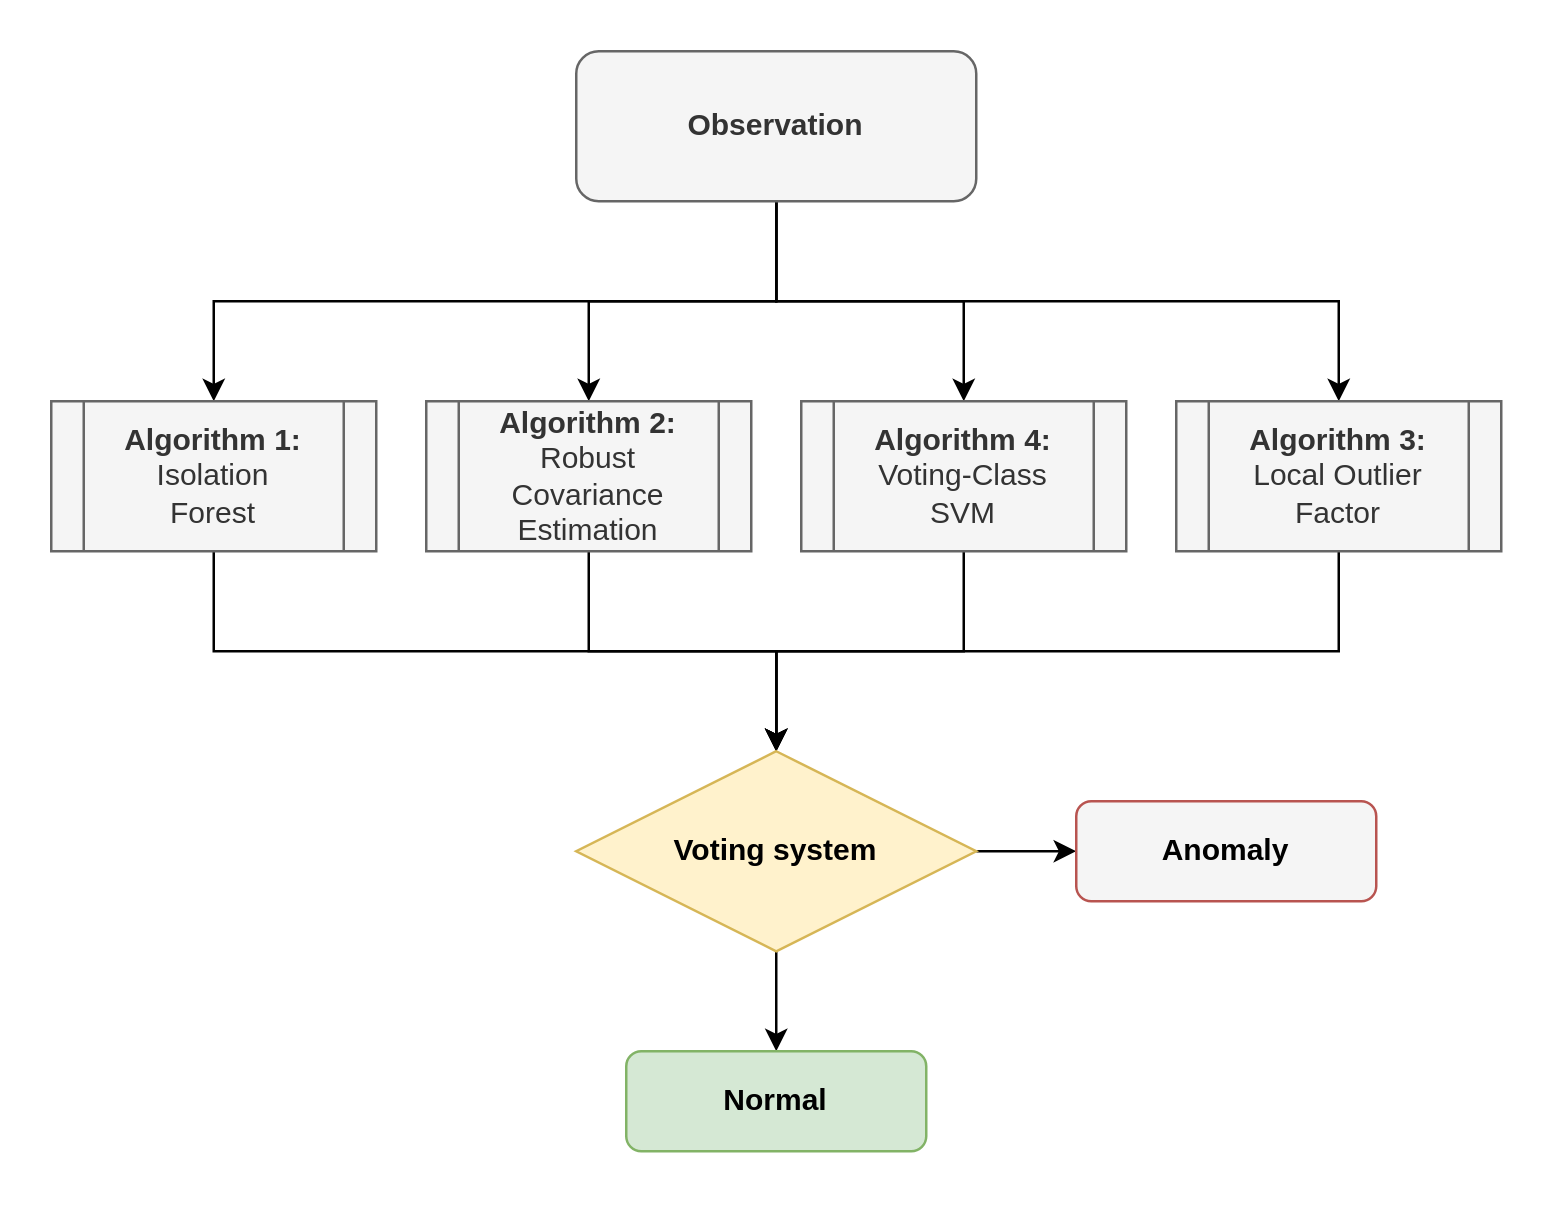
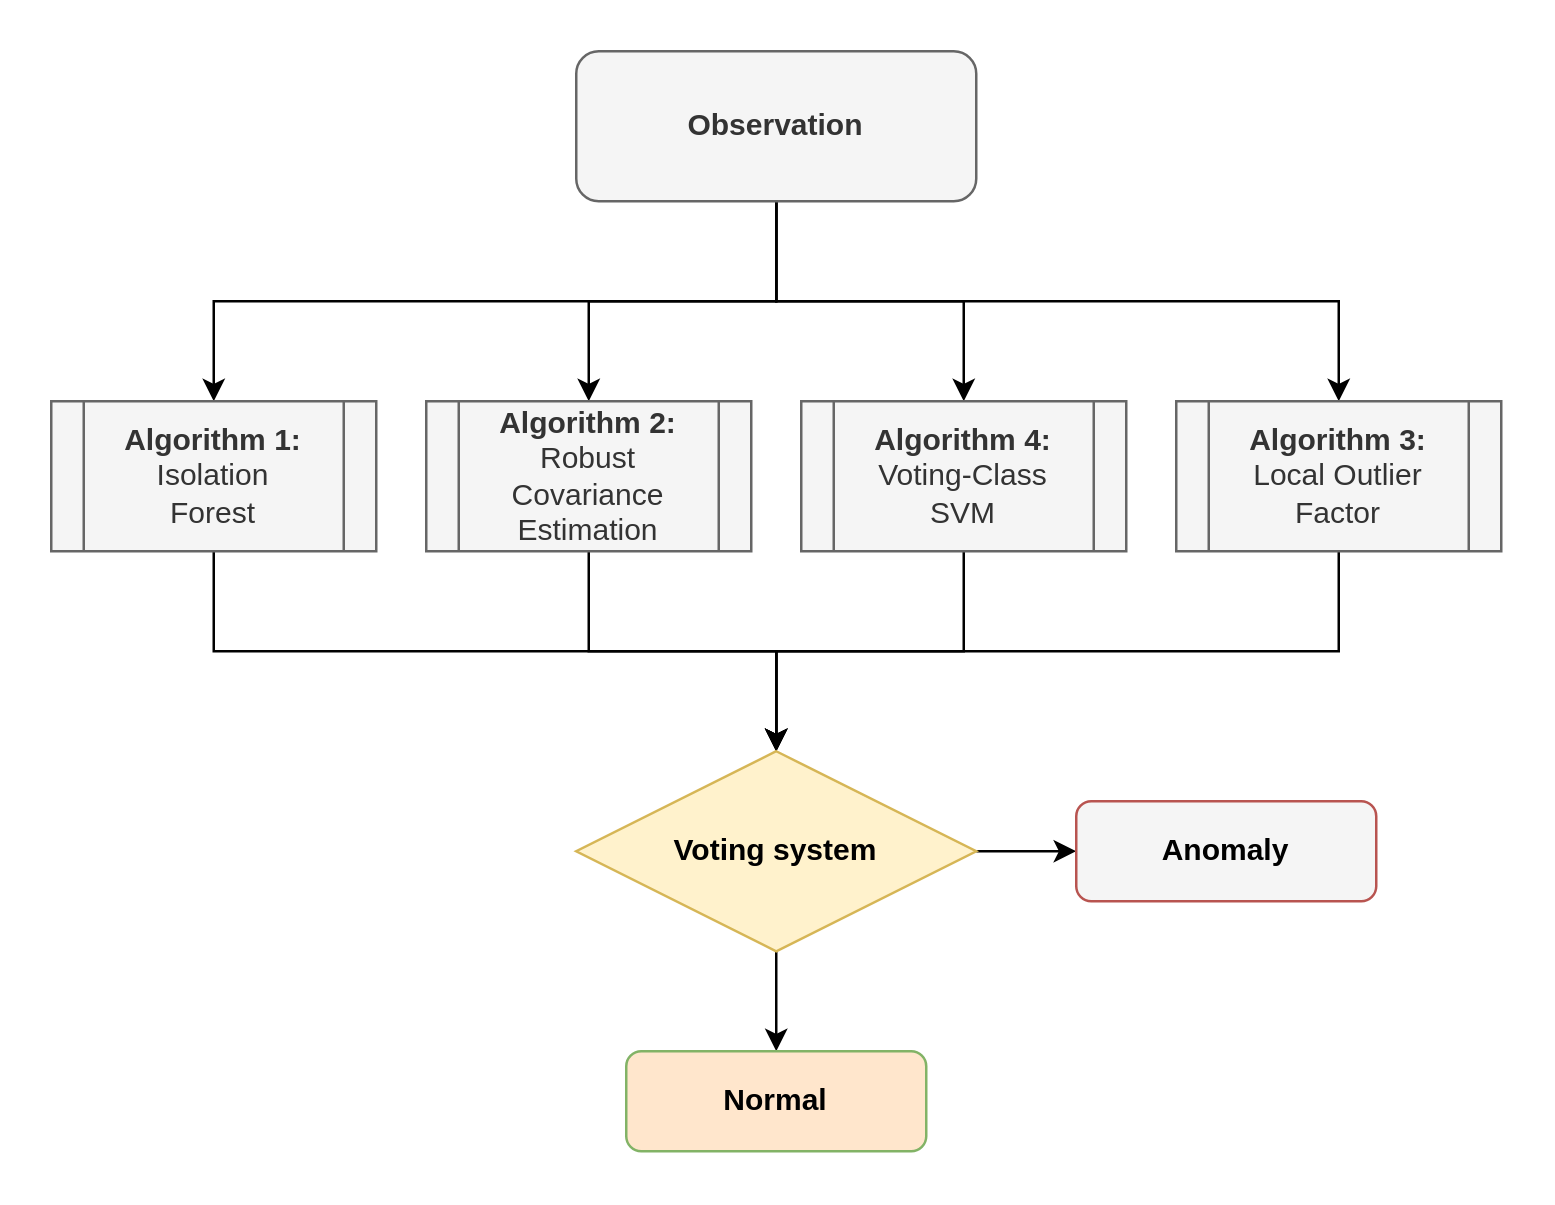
(776, 1101) -> (776, 1101)
